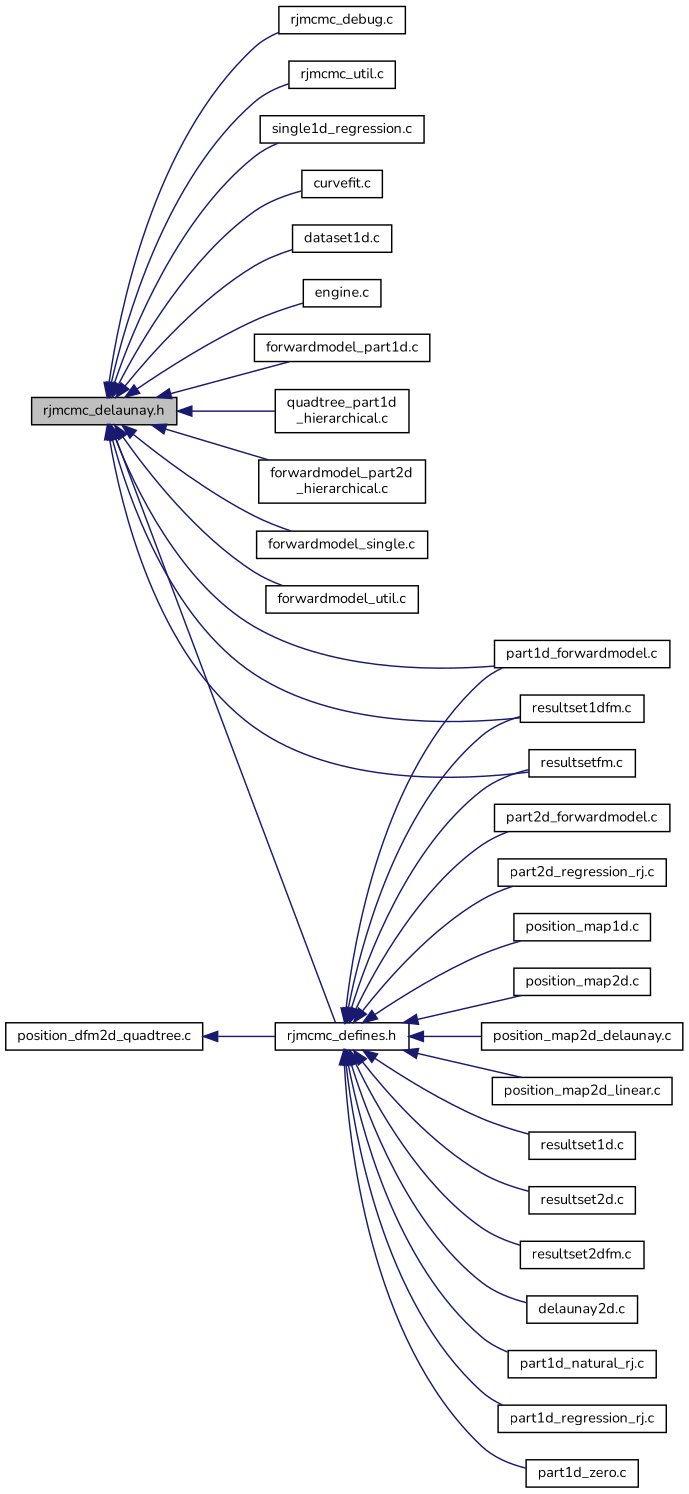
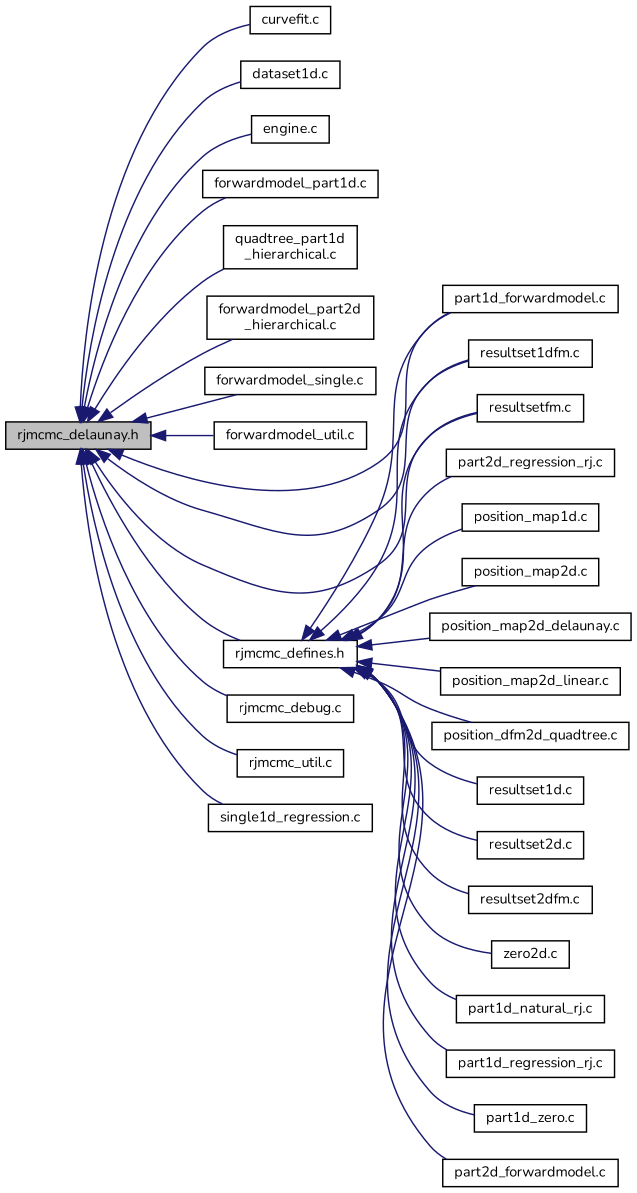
(247, 1036) -> (411, 700)
(582, 1310) -> (530, 954)
